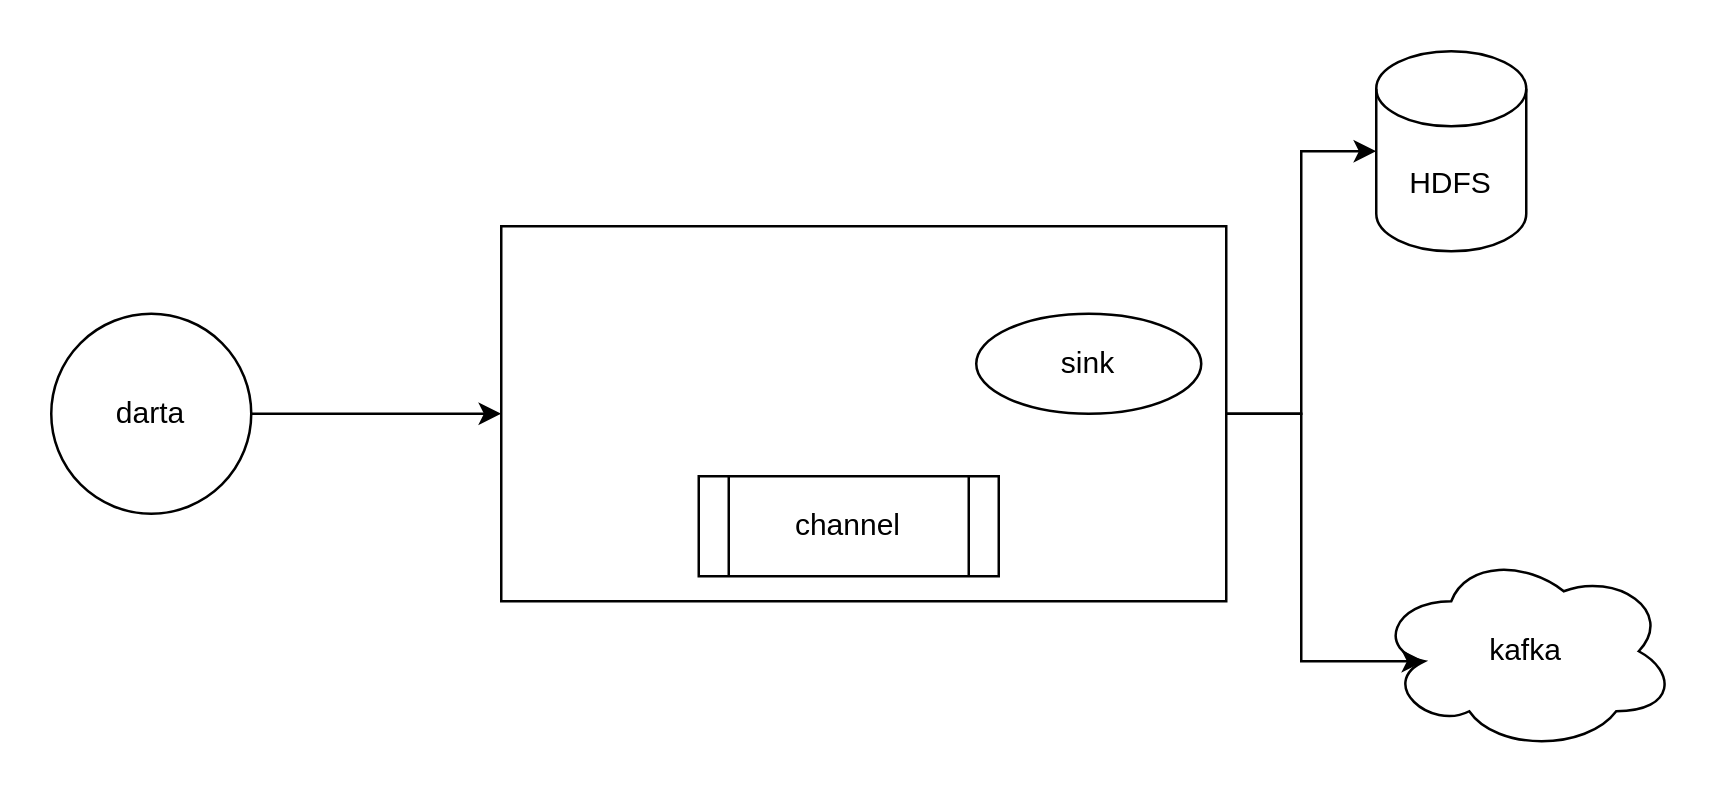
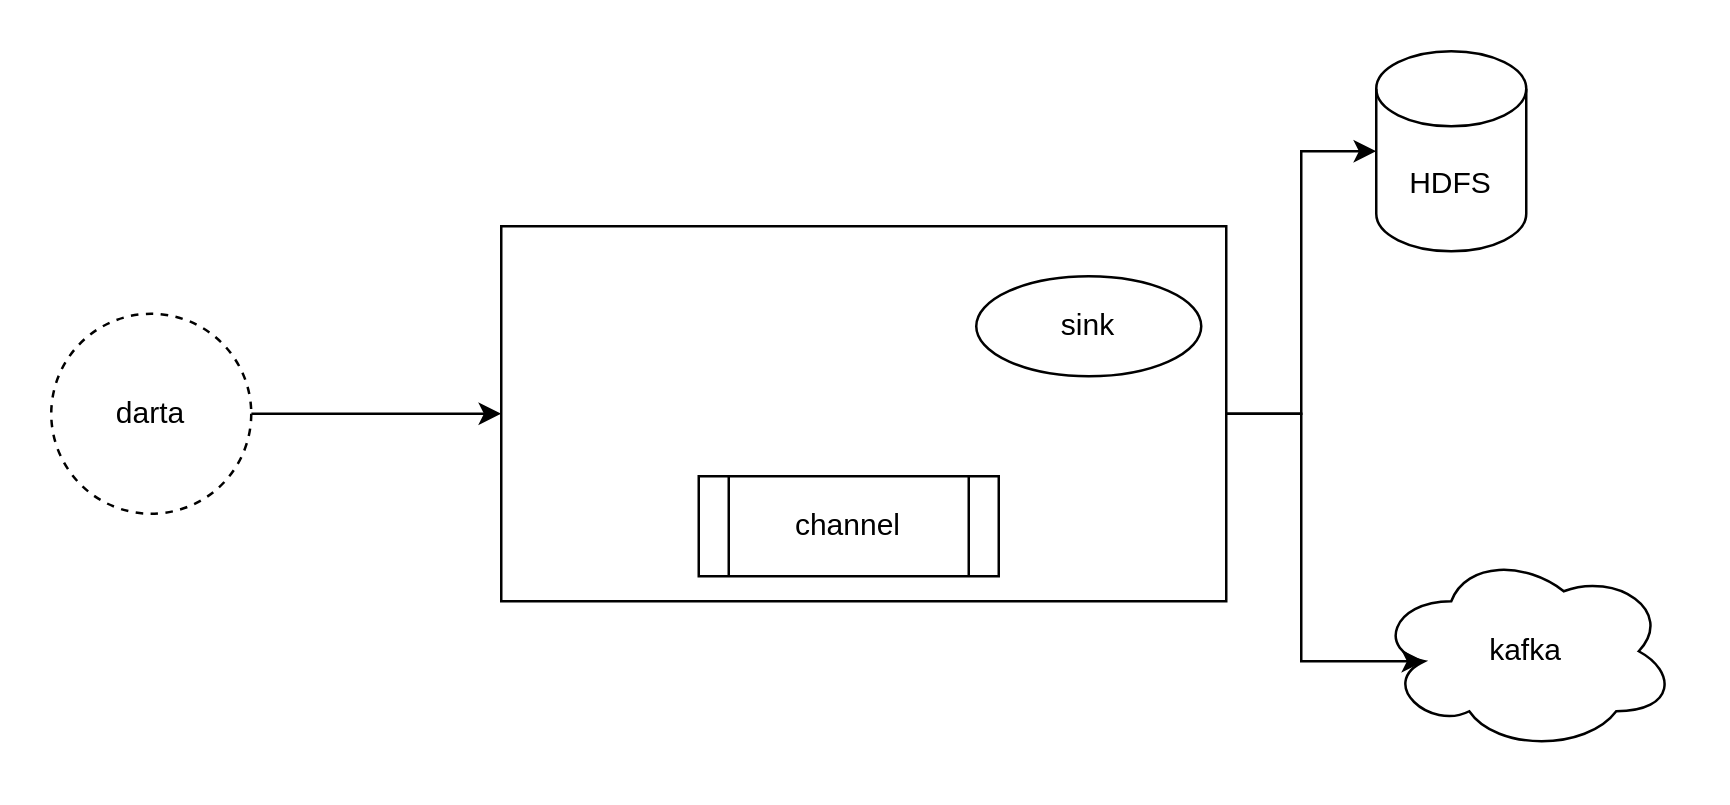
(1089, 364) -> (1089, 326)
(151, 414) -> (151, 414)
